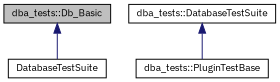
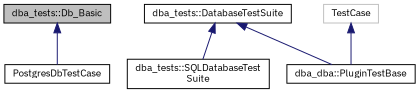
none -> (351, 14)
(57, 69) -> (57, 74)
(202, 69) -> (351, 74)
none -> (198, 74)
